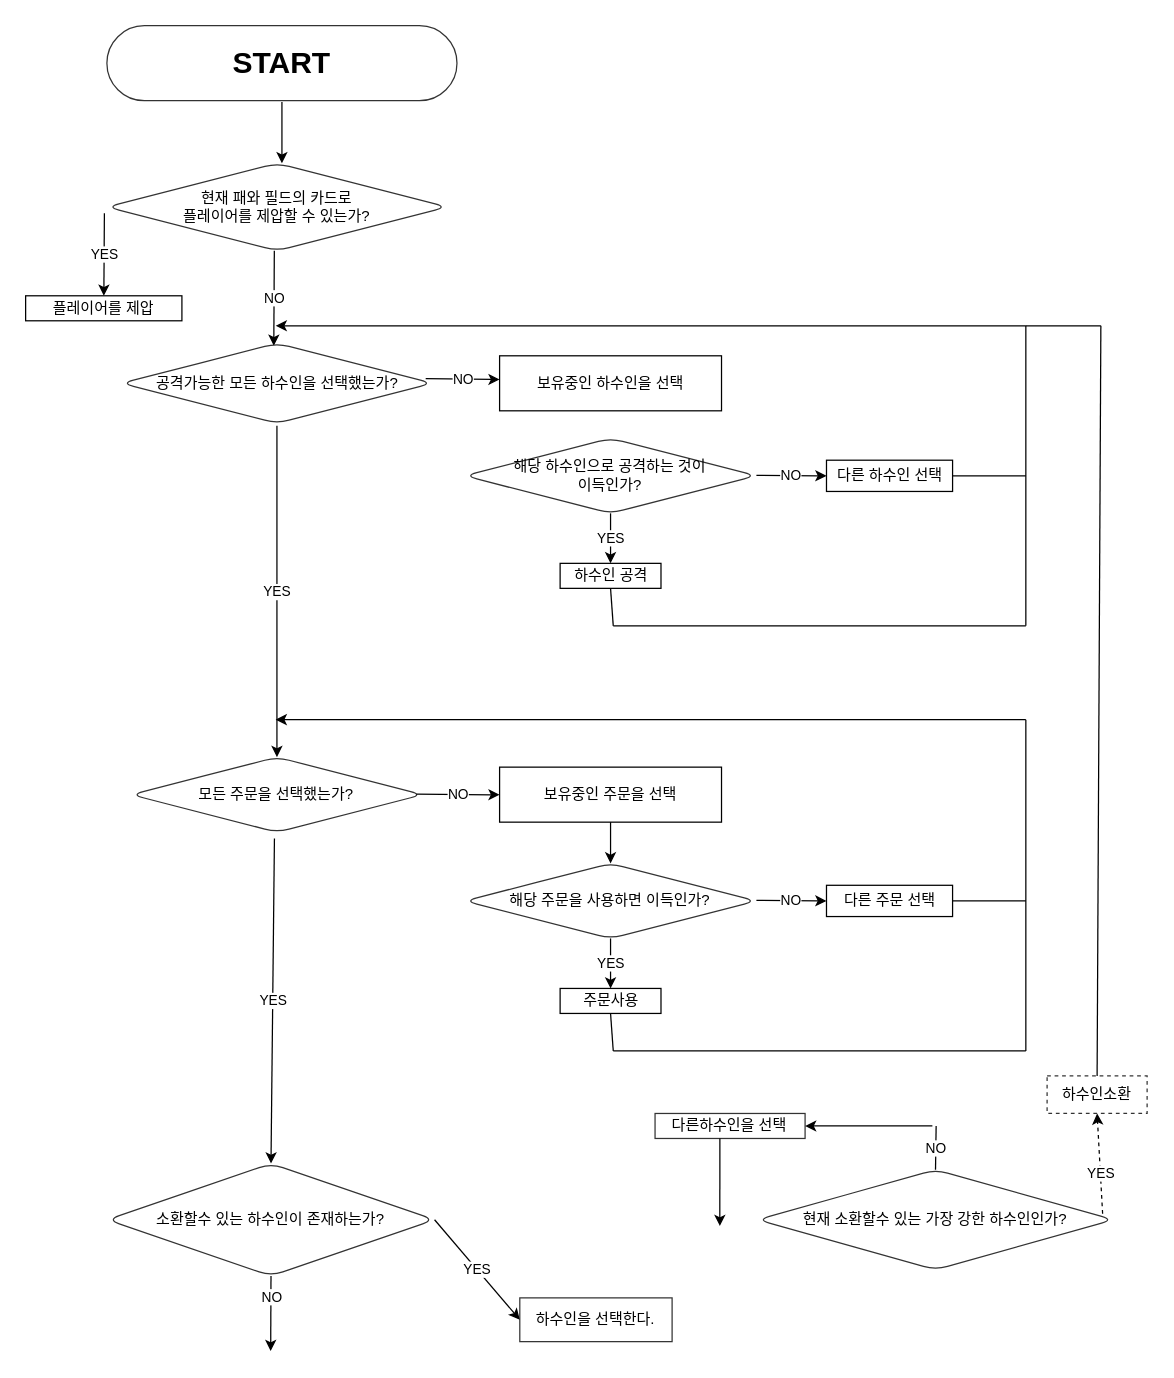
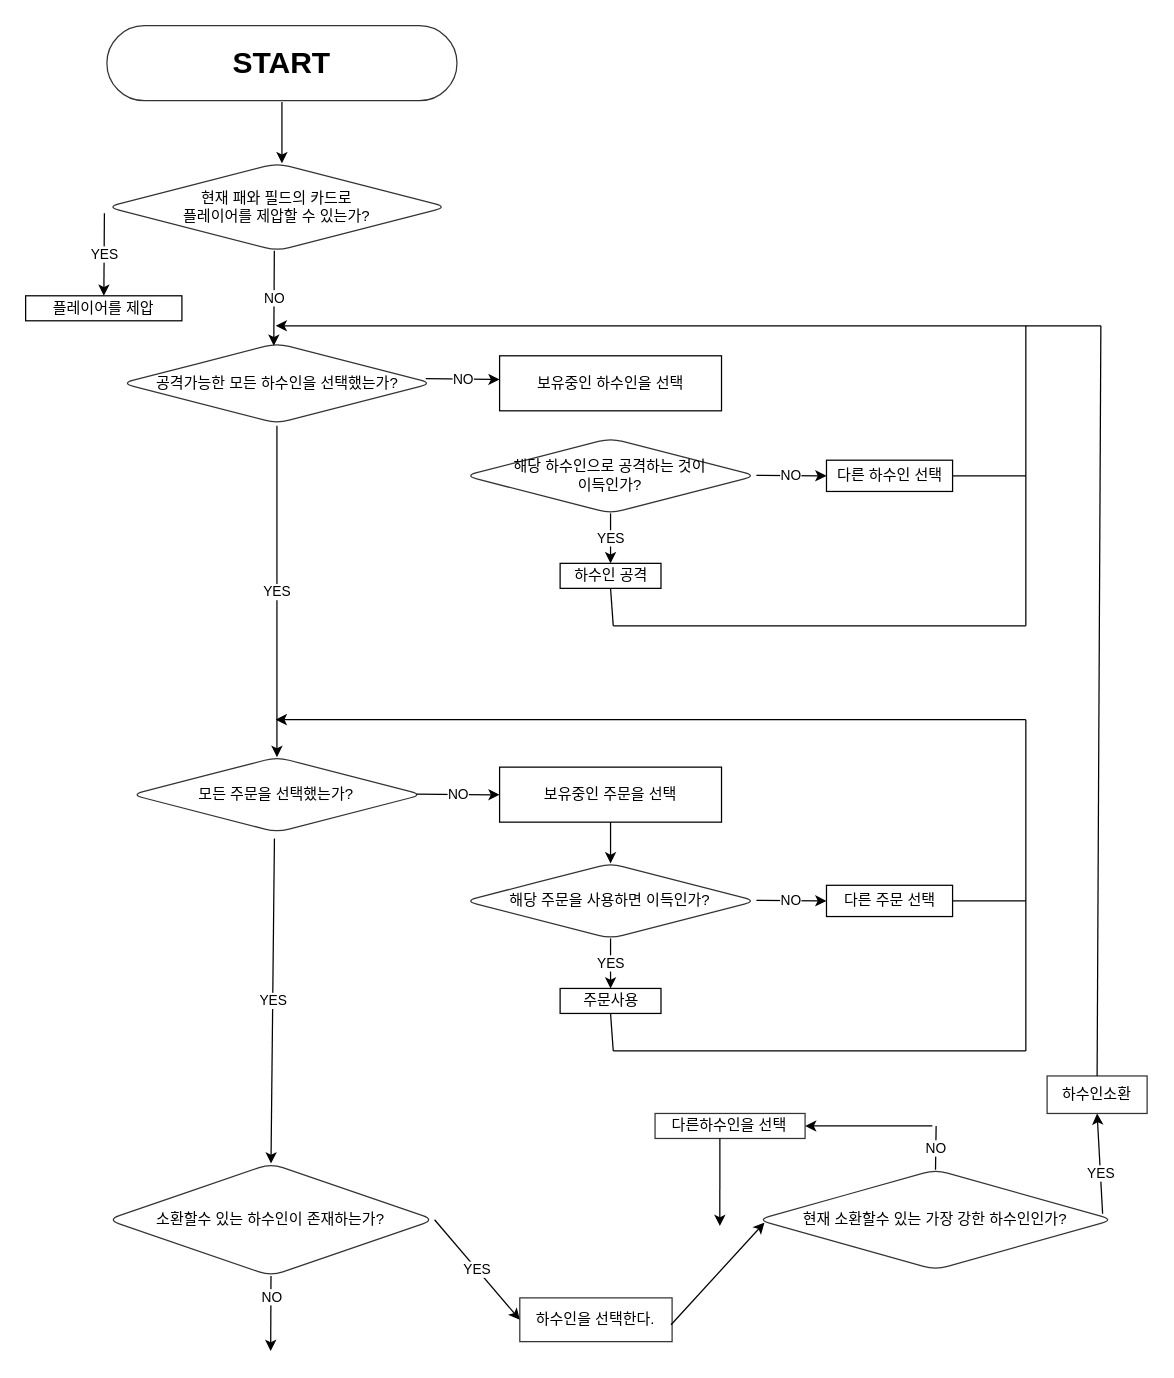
(1097, 1094) -> (1097, 1094)
(1099, 1144) -> (1099, 1144)
none -> (715, 1276)
